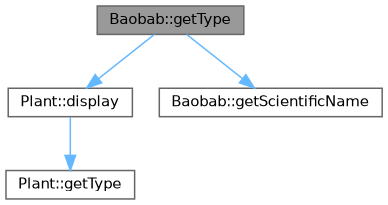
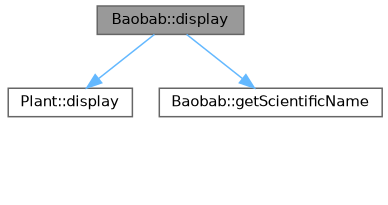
(171, 20) -> (171, 20)
(70, 185) -> none
